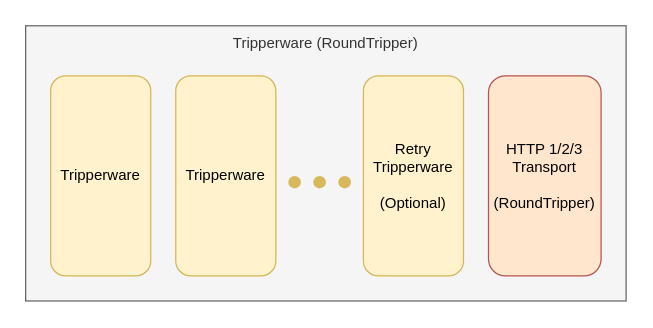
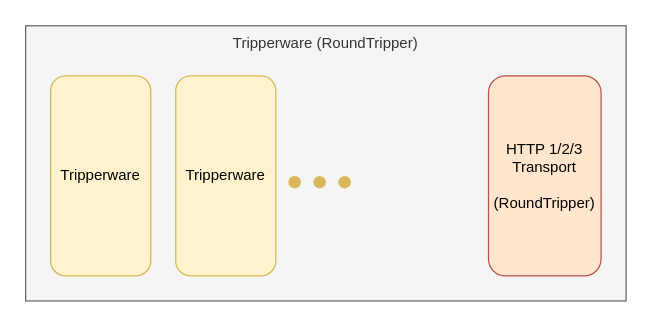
(413, 176) -> none
